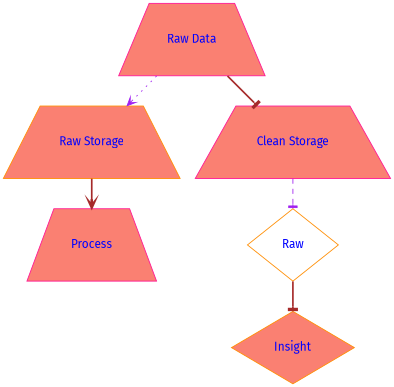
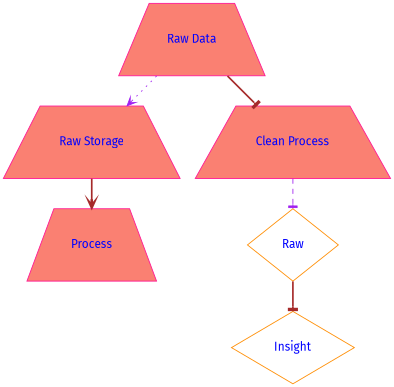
(92, 142) -> (92, 142)
(293, 142) -> (293, 142)
(293, 348) -> (293, 348)
